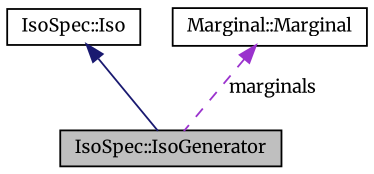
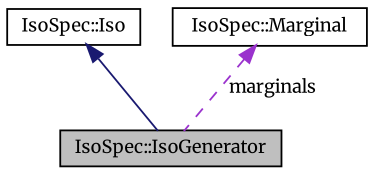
(270, 27) -> (270, 27)
